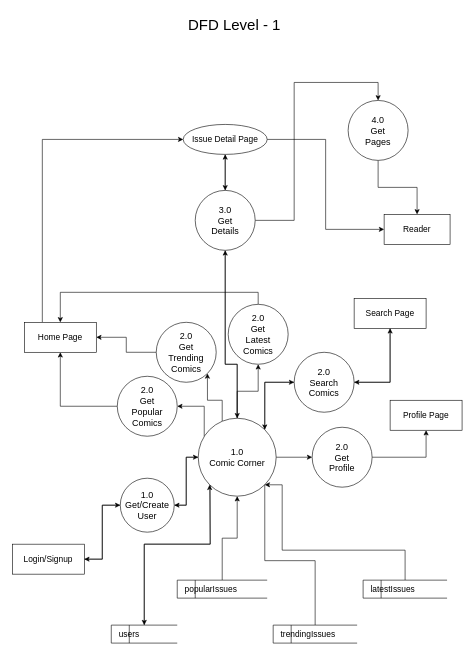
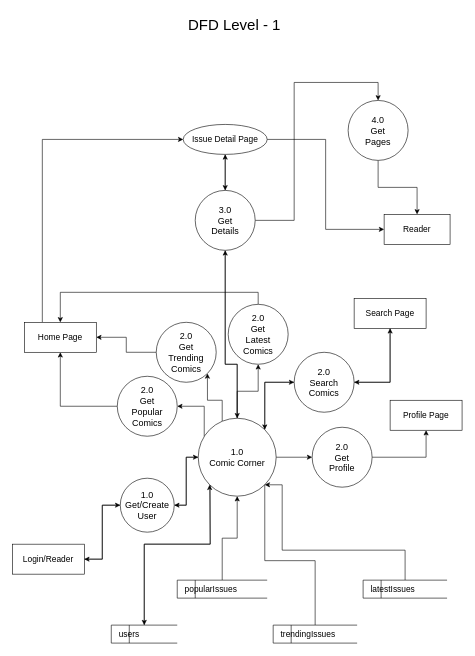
(48, 560) -> (48, 560)
